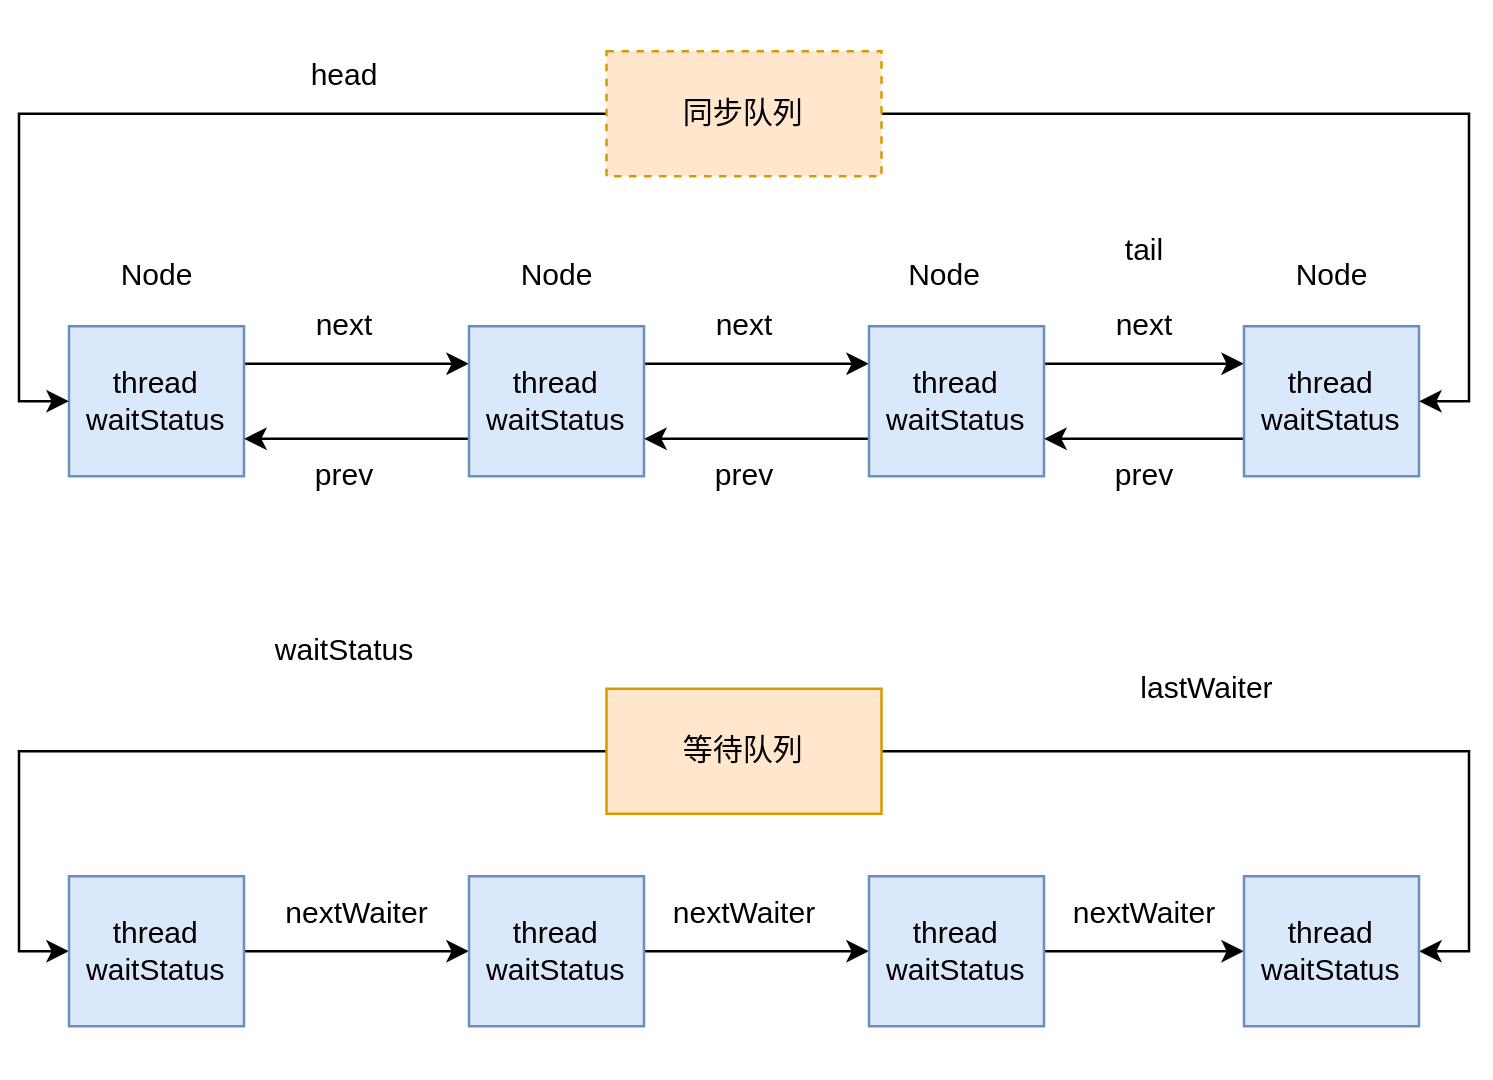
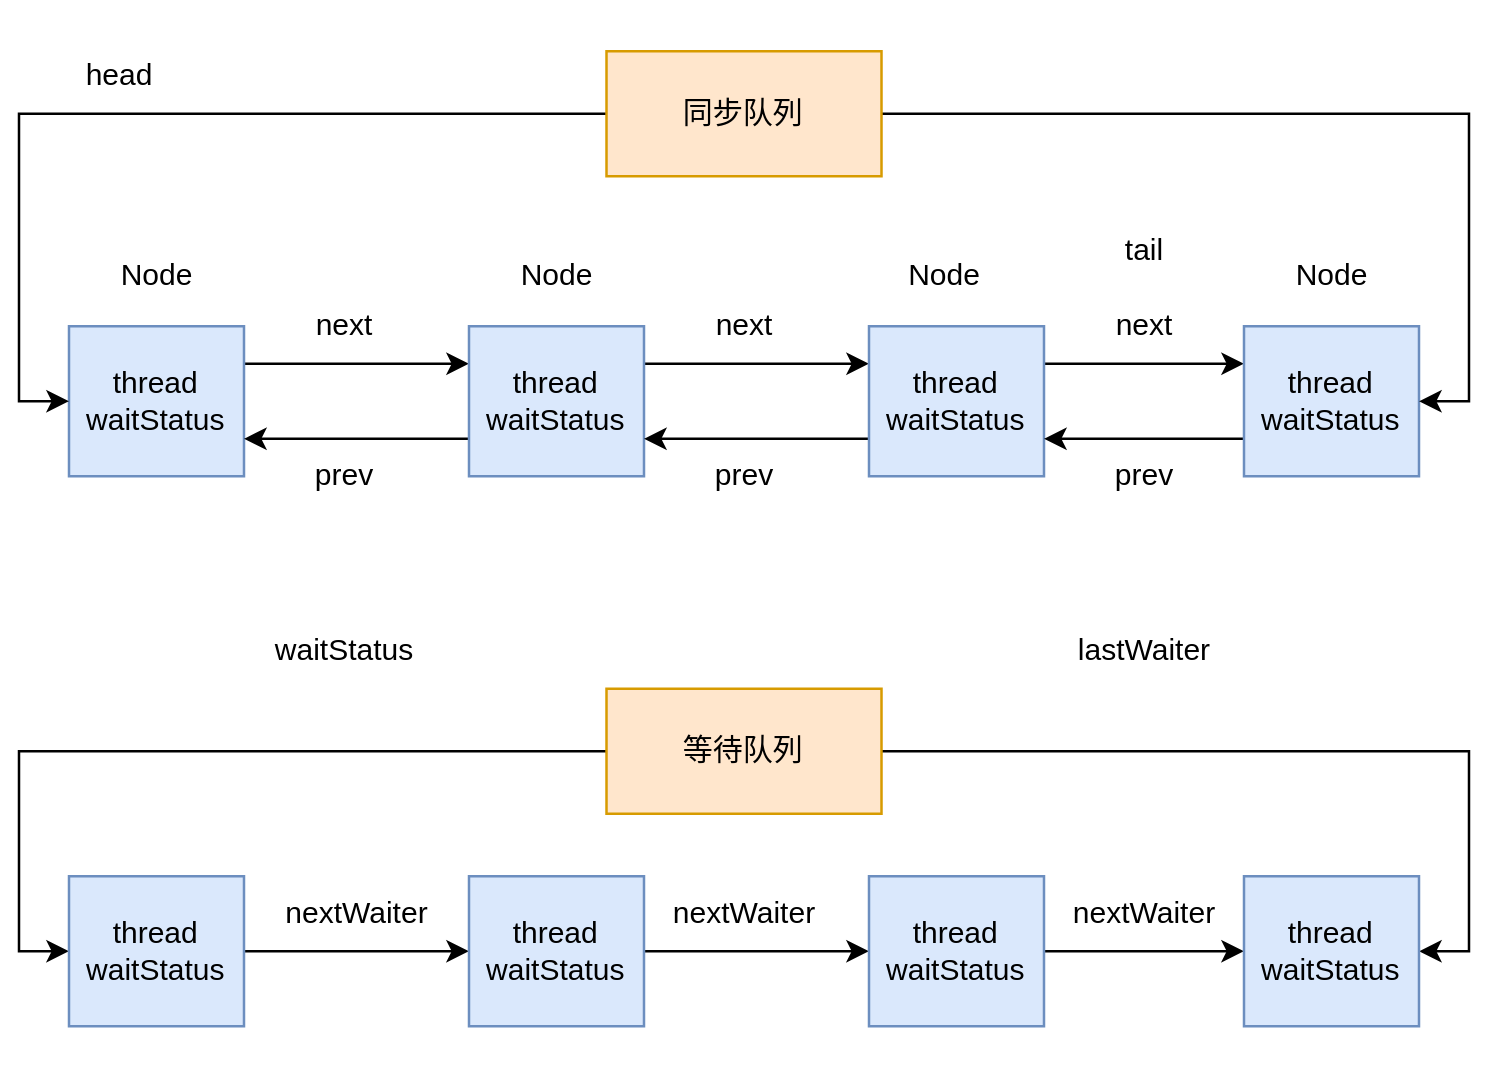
(344, 76) -> (119, 76)
(744, 114) -> (744, 114)
(1206, 689) -> (1144, 651)
